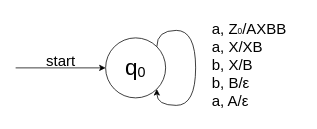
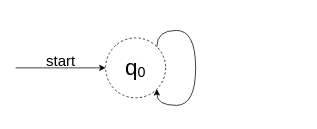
(255, 64) -> none
(135, 68) -> (135, 68)
